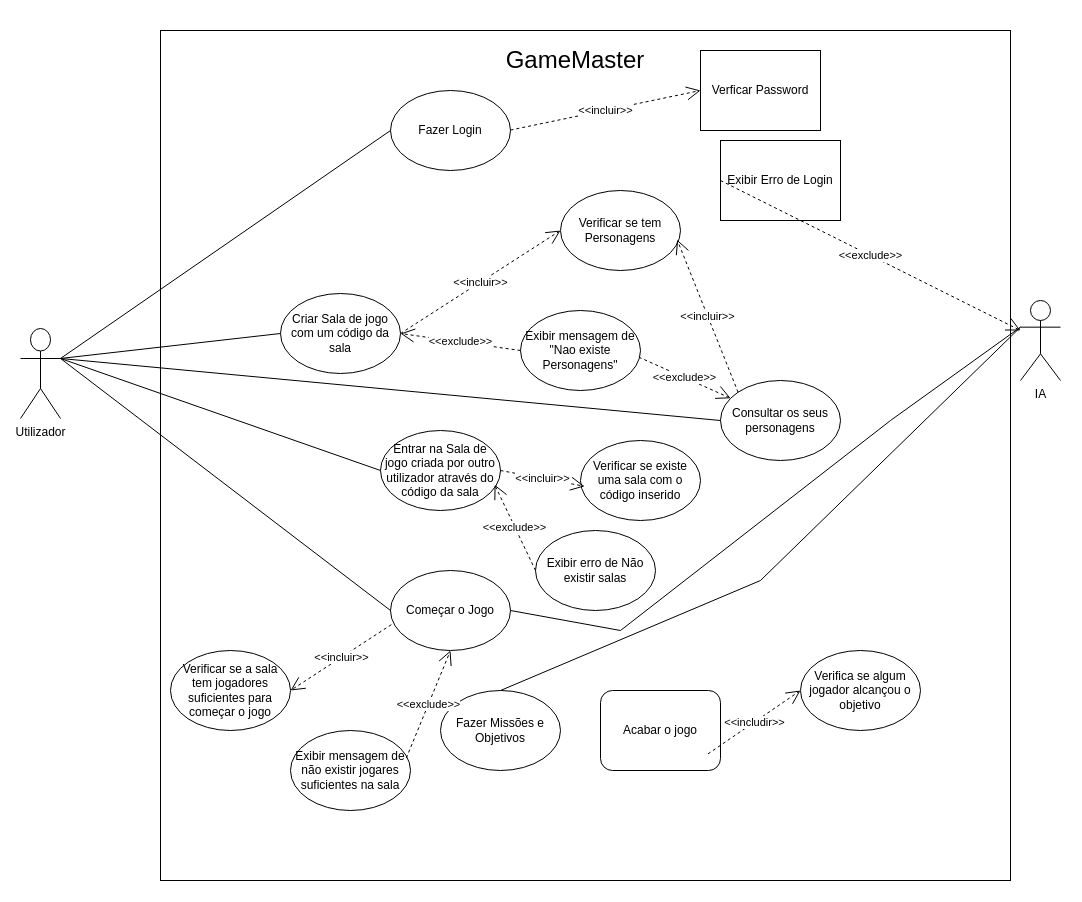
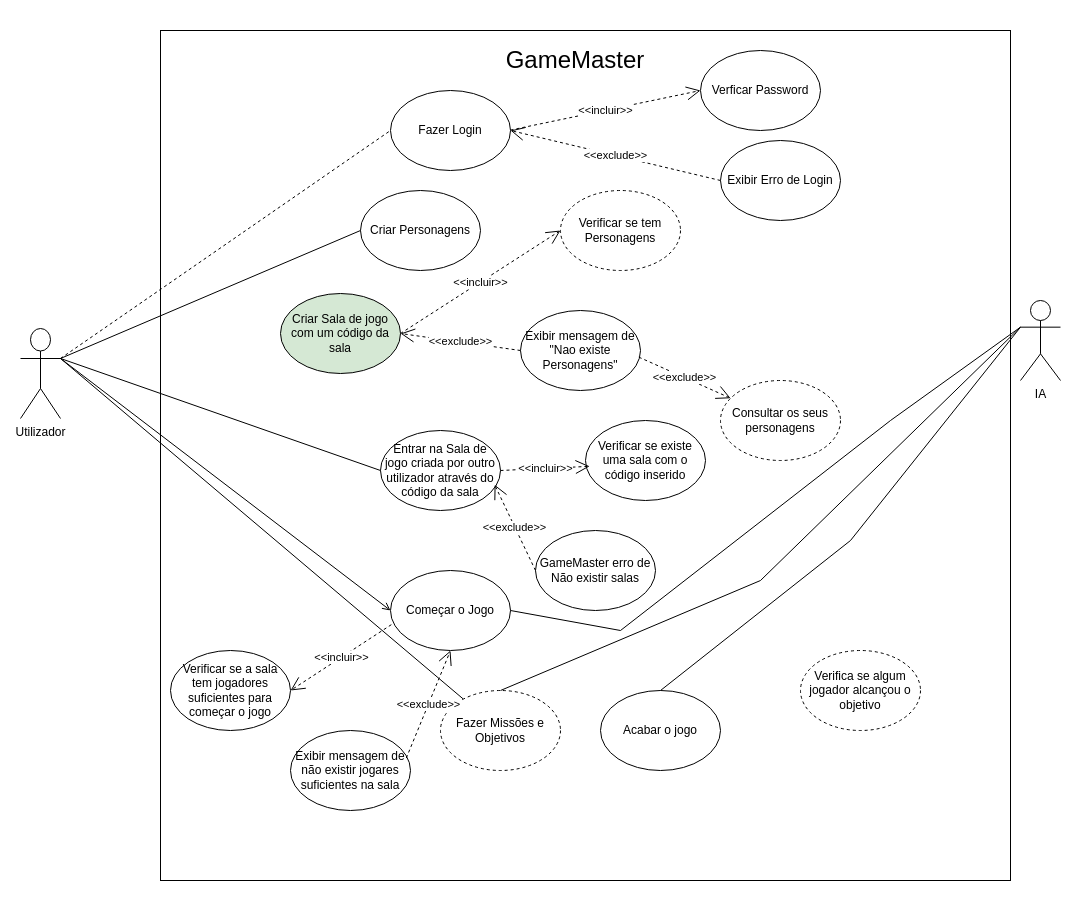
(761, 91) -> (761, 91)
(781, 181) -> (781, 181)
none -> (421, 231)
(621, 231) -> (621, 231)
(228, 242) -> (228, 242)
(867, 254) -> (681, 171)
none -> (213, 293)
(708, 317) -> none
(341, 334) -> (341, 334)
(175, 345) -> none
(393, 390) -> (272, 538)
(781, 421) -> (781, 421)
(641, 481) -> (646, 461)
none -> (856, 533)
(596, 571) -> (596, 571)
(387, 607) -> (386, 607)
(861, 691) -> (861, 691)
(753, 723) -> none
(501, 731) -> (501, 731)
(661, 731) -> (661, 731)
